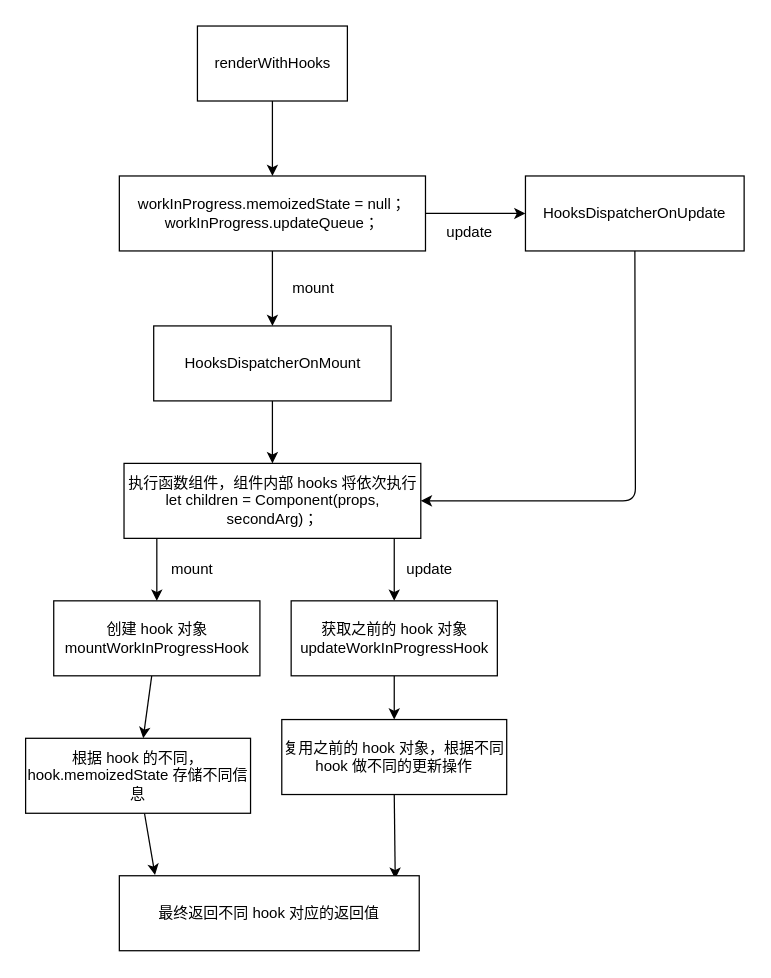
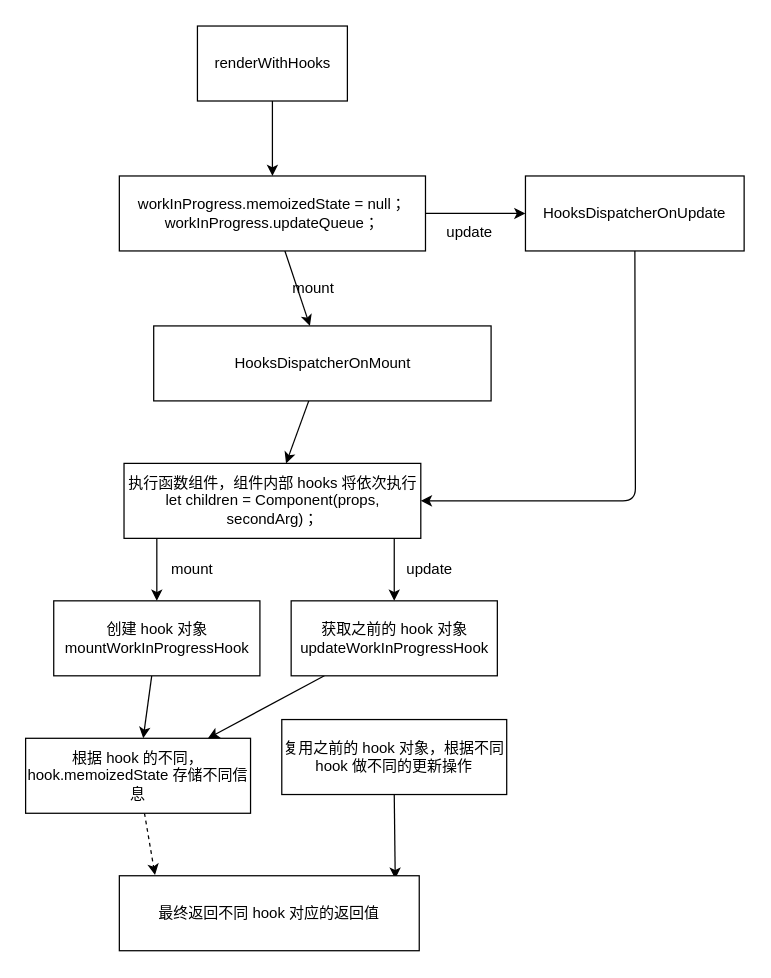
(273, 363) -> (323, 363)
(394, 693) -> (269, 705)
(149, 840) -> (149, 840)
